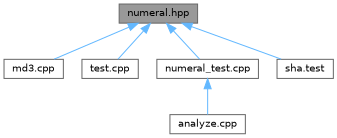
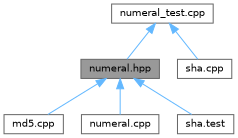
(187, 45) -> (138, 45)
(34, 69) -> (34, 124)
(110, 69) -> (120, 124)
(208, 124) -> (205, 69)
